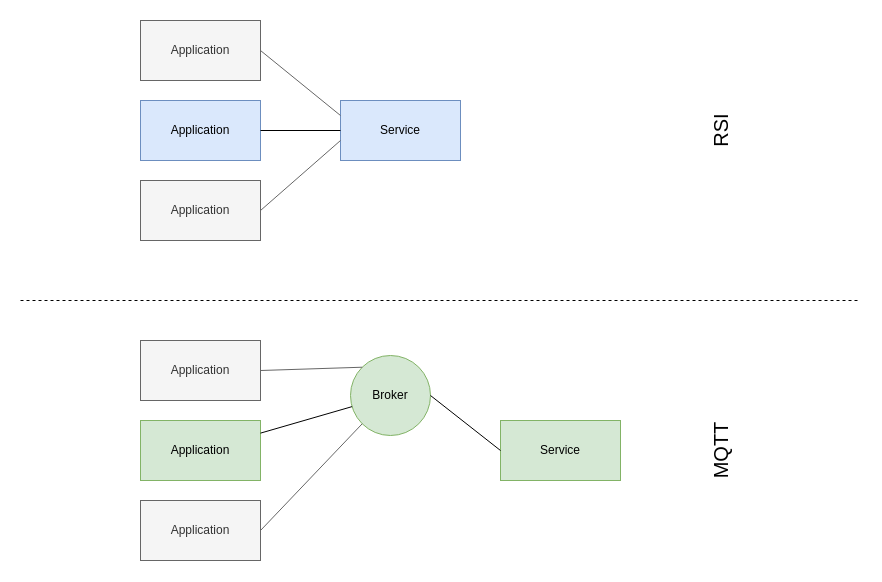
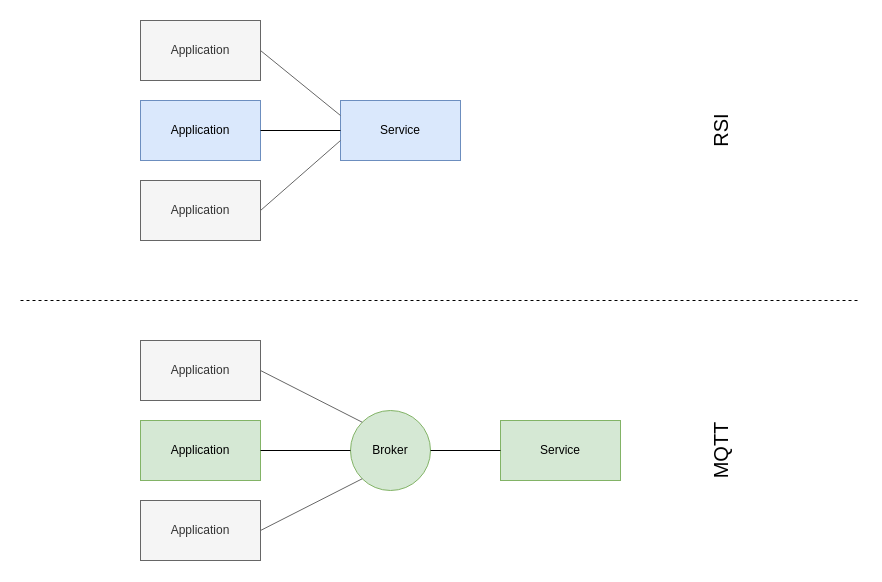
(391, 396) -> (391, 451)
